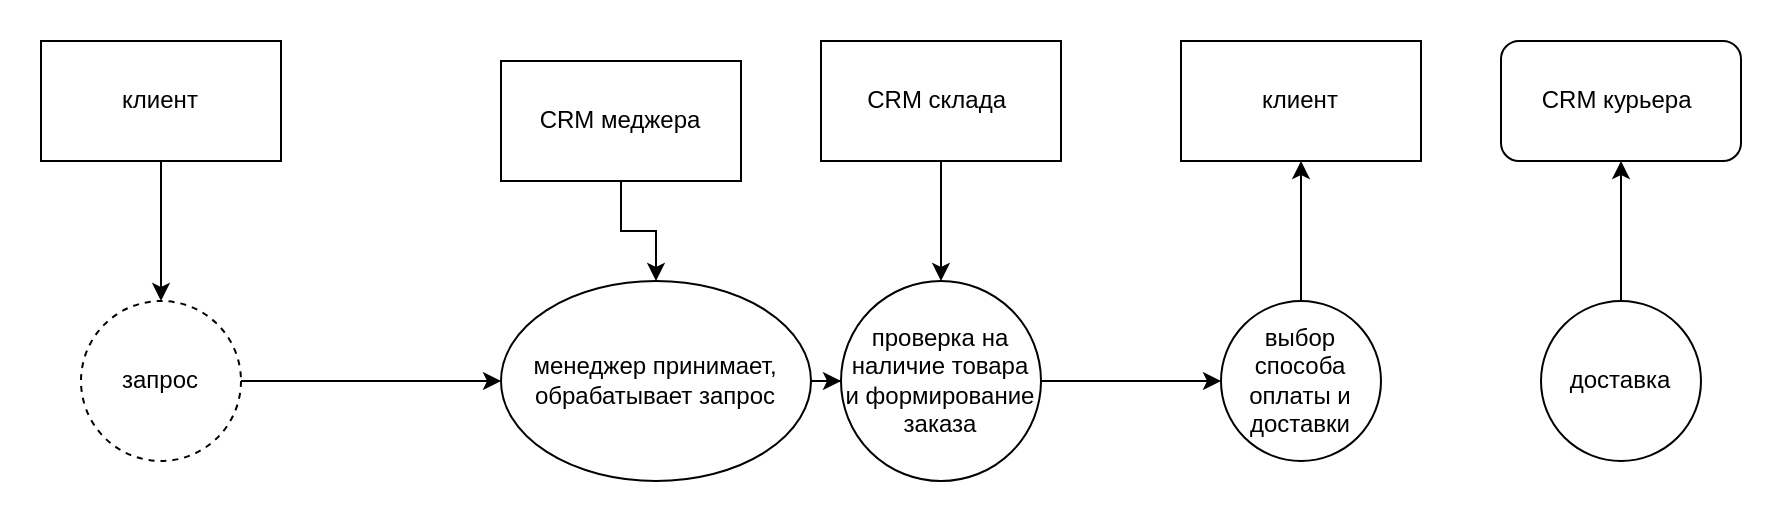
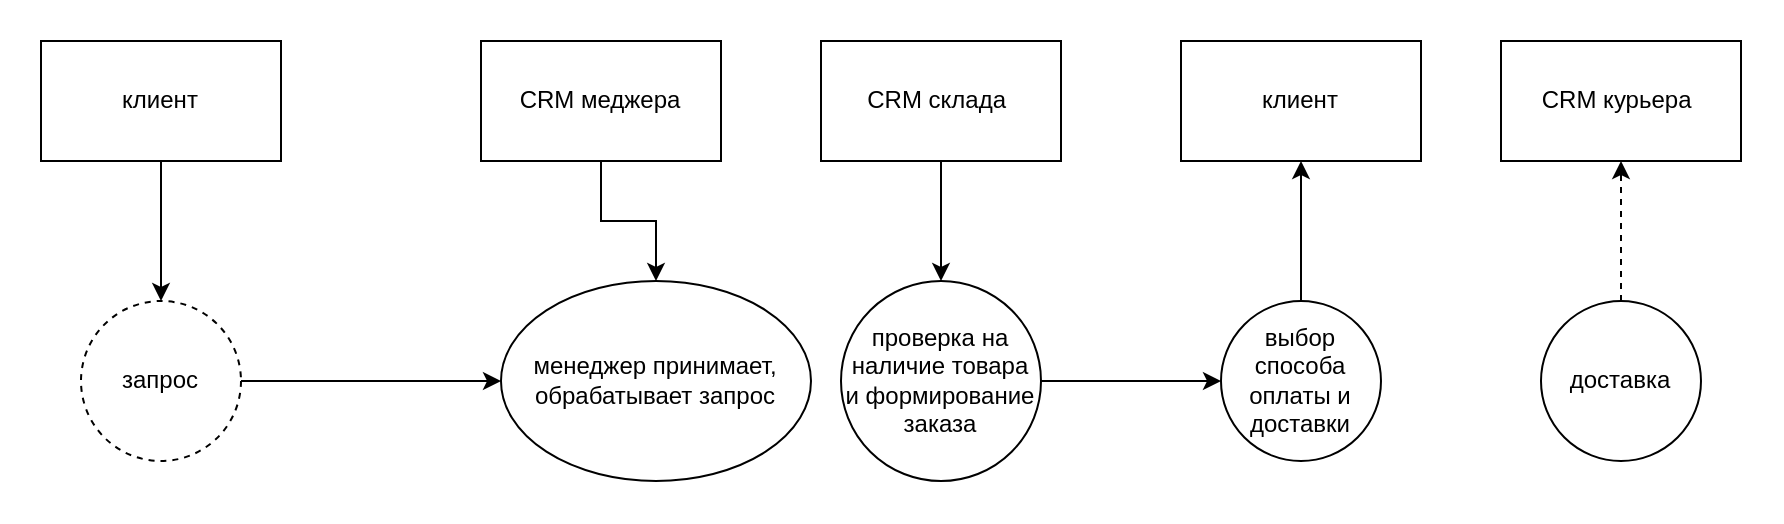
(1621, 101) -> (1621, 101)
(621, 121) -> (601, 101)
(1621, 239) -> (1621, 239)
(826, 381) -> none
